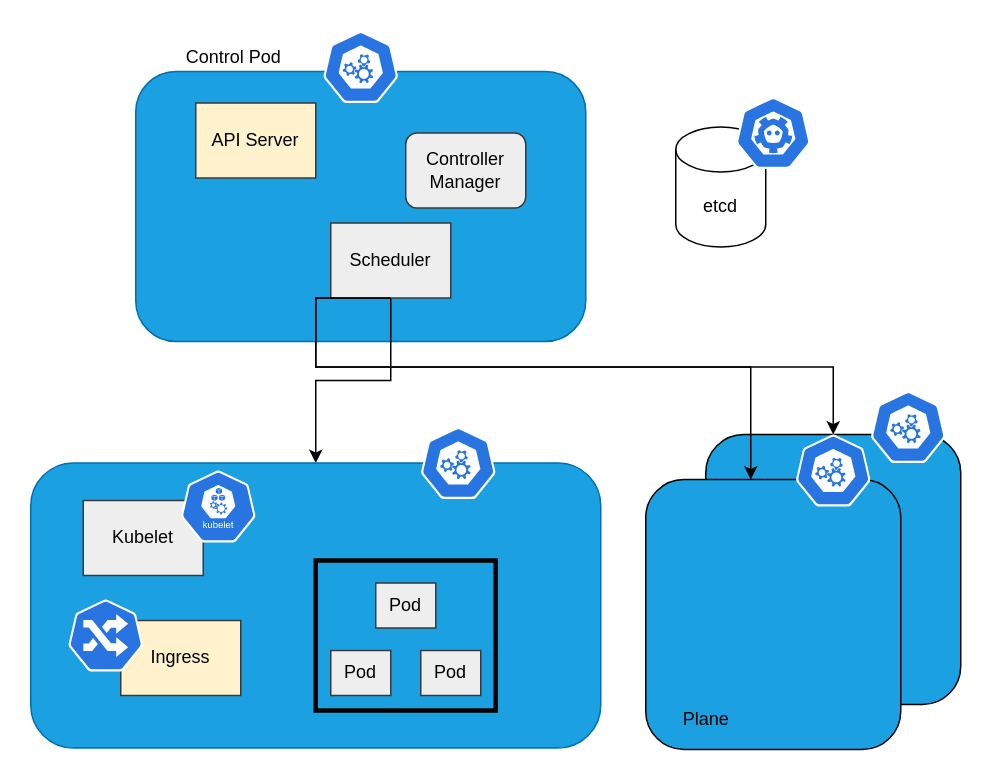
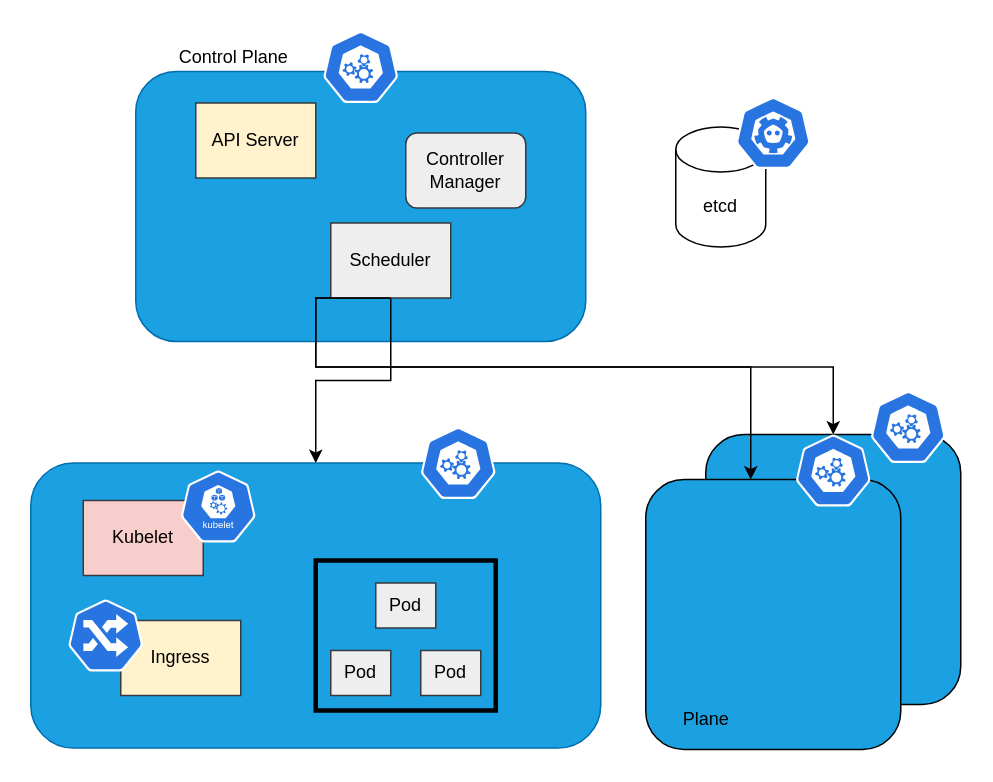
(234, 58) -> (234, 58)
(143, 538) -> (143, 538)
